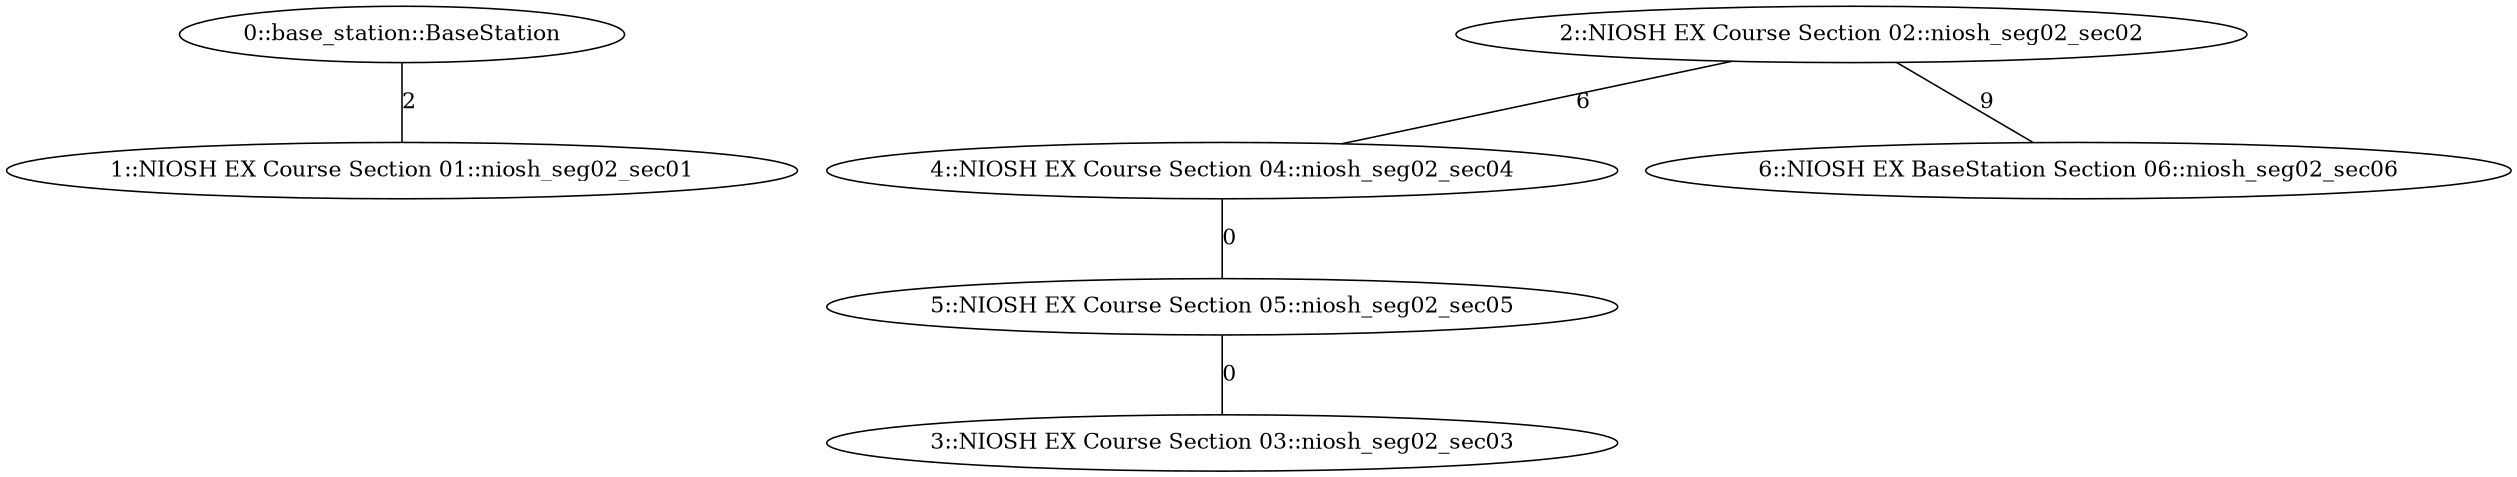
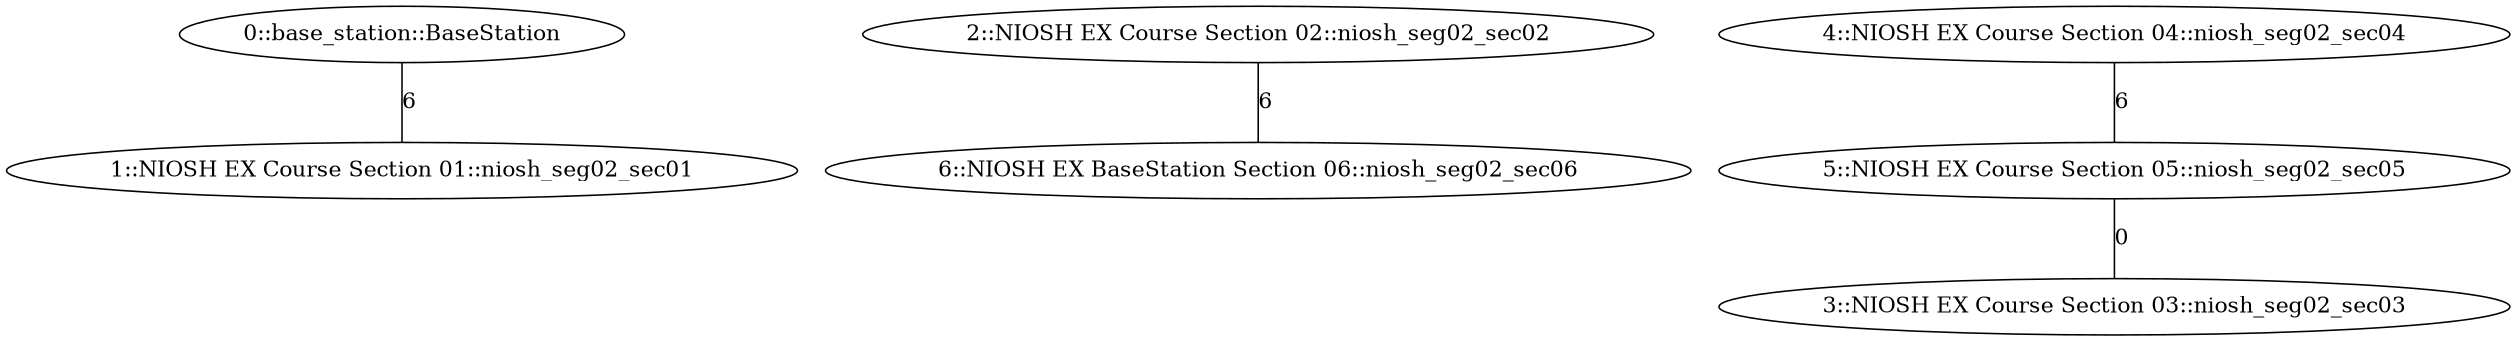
(410, 103) -> (410, 103)
(1537, 103) -> none
(1988, 103) -> (1266, 103)
(1230, 239) -> (2122, 103)
